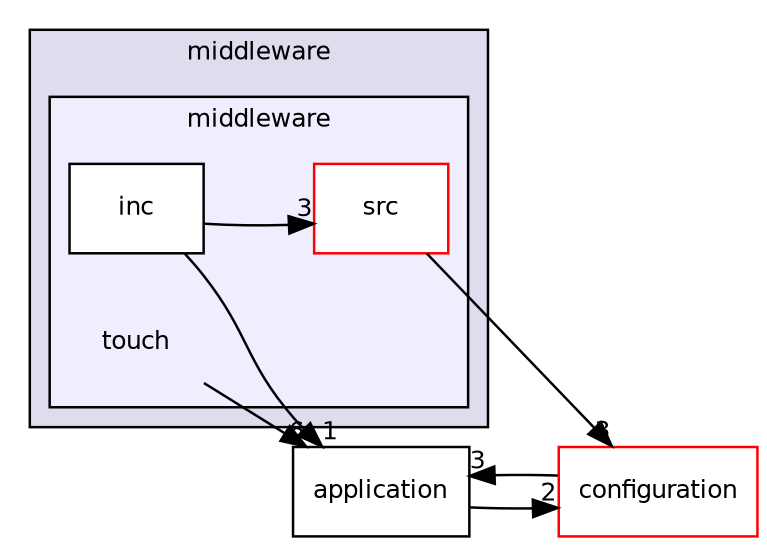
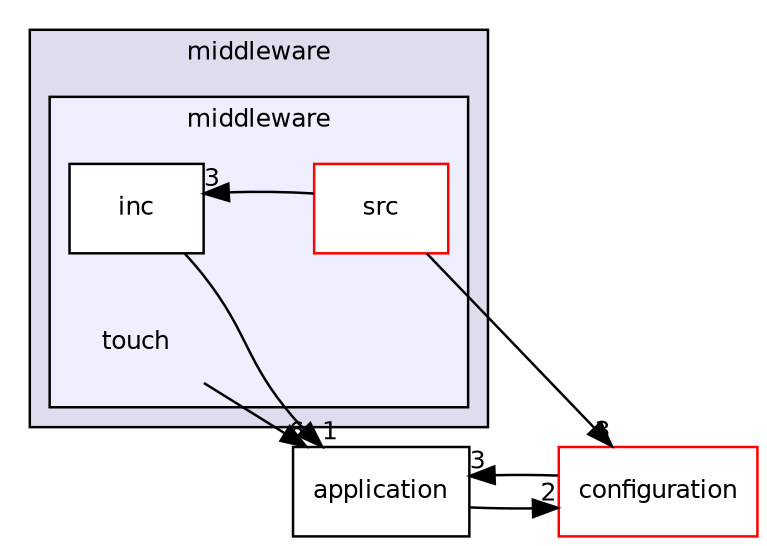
(246, 225) -> (271, 192)
